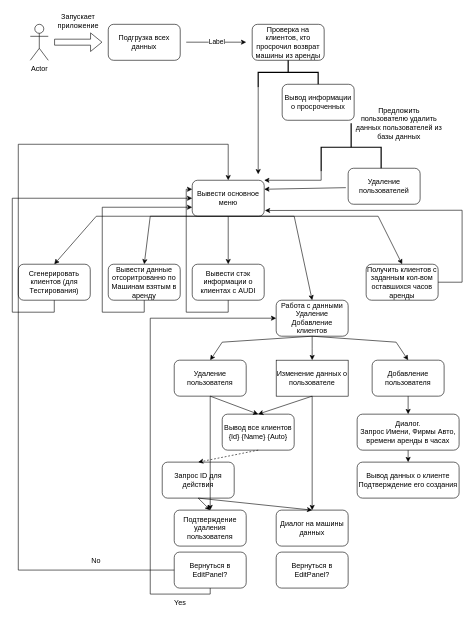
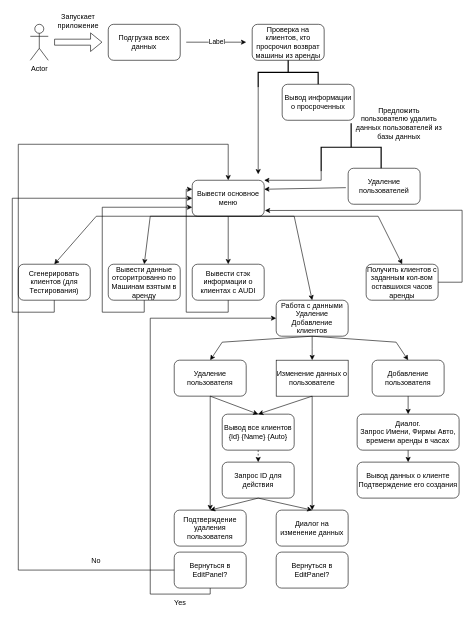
(198, 480) -> (258, 480)
(312, 528) -> (312, 528)
